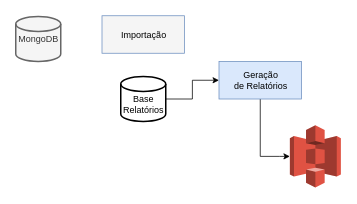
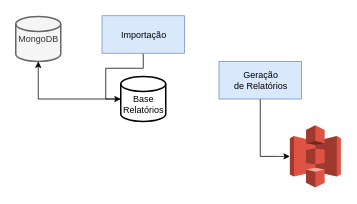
(143, 35) -> (143, 35)
none -> (118, 68)
(192, 80) -> (38, 84)
